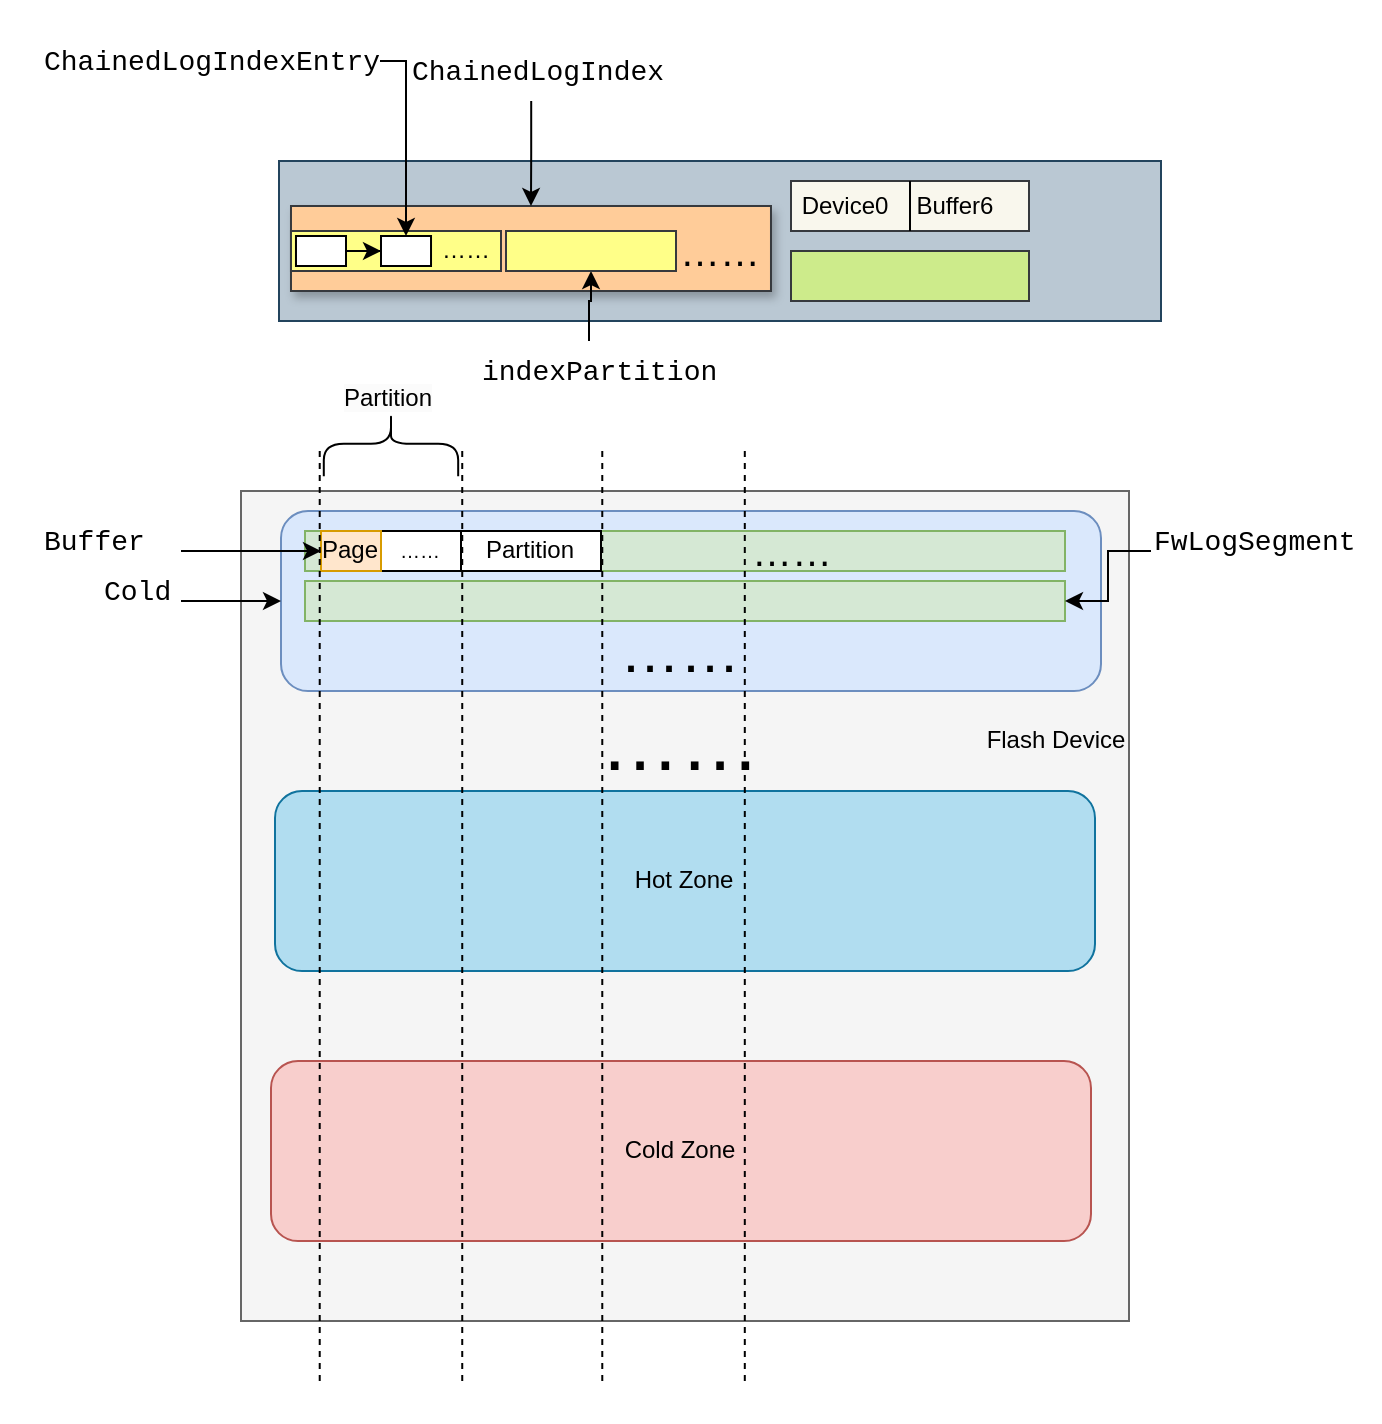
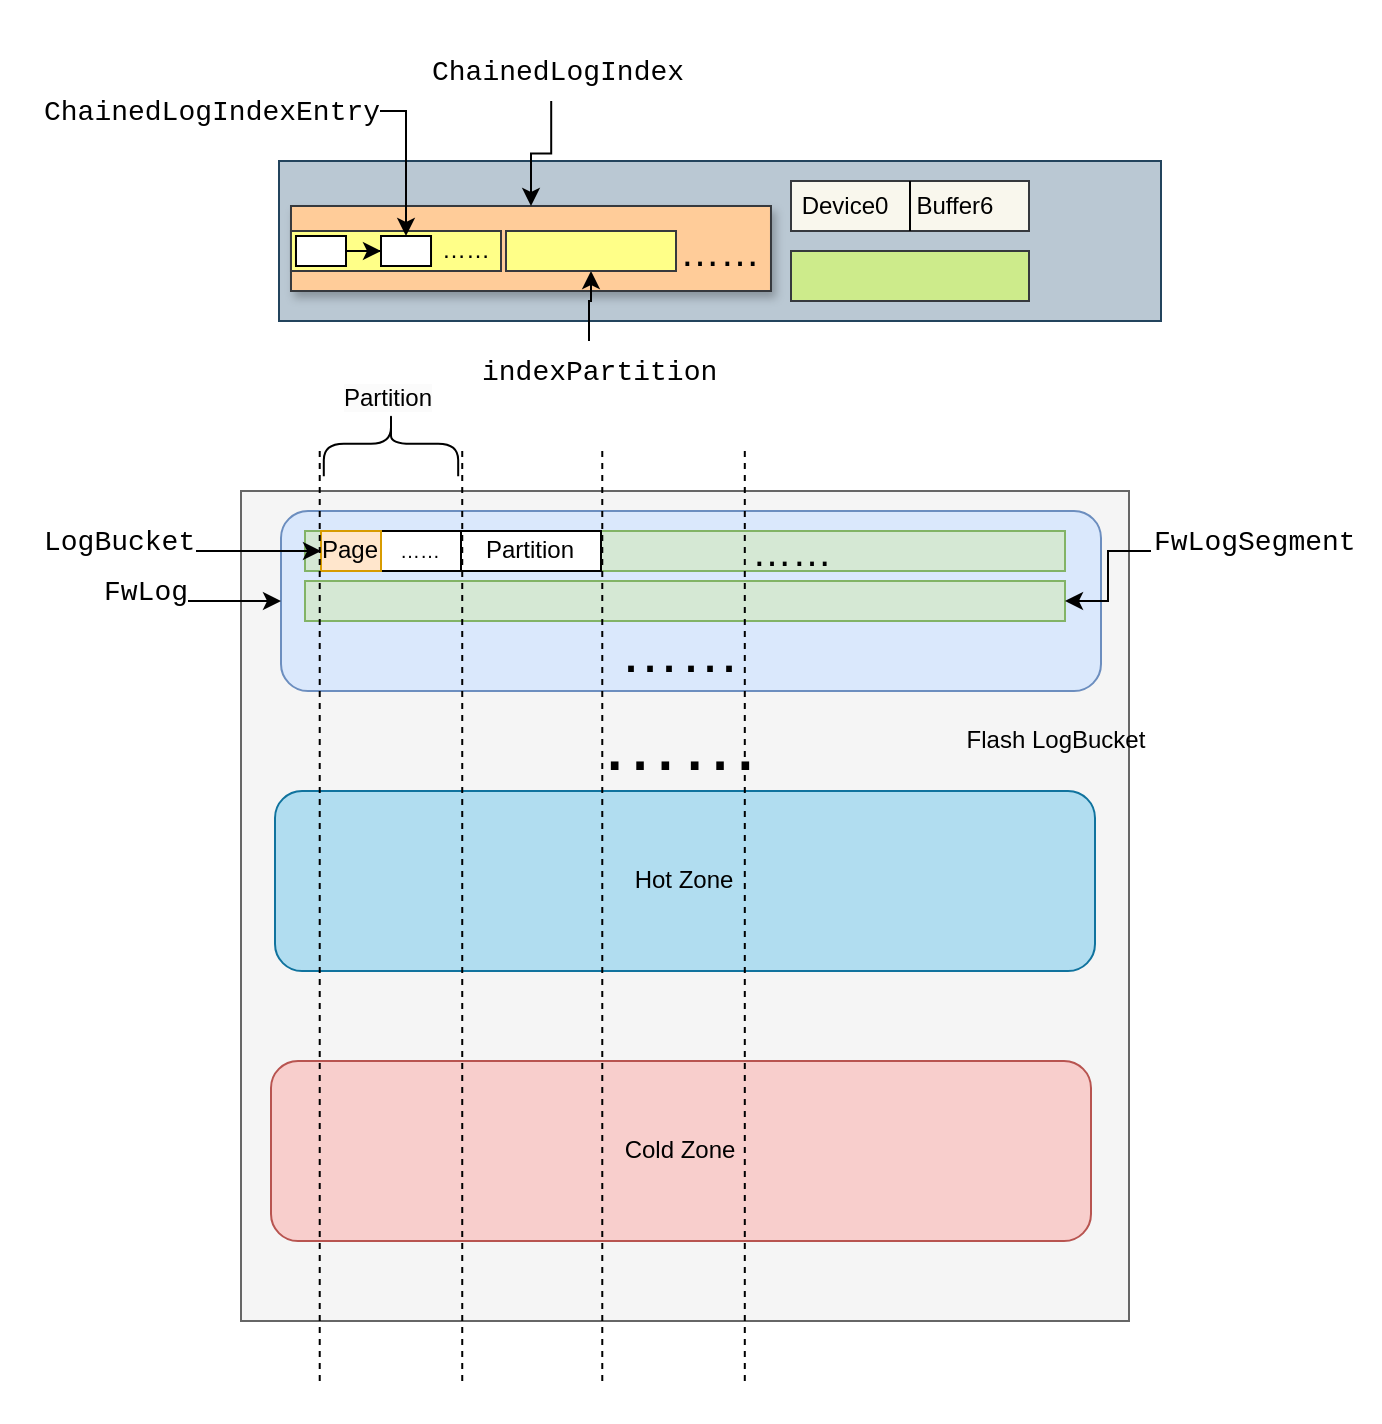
(201, 61) -> (201, 111)
(531, 71) -> (551, 71)
(85, 539) -> (105, 539)
(129, 589) -> (139, 589)
(1057, 741) -> (1057, 741)
